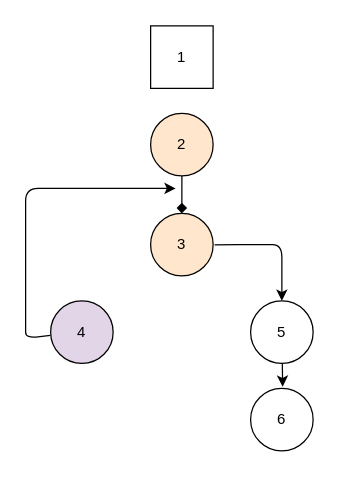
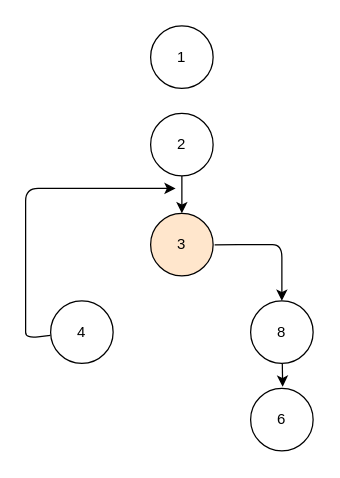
(182, 57) -> (182, 57)
(182, 144) -> (182, 144)
(182, 202) -> (182, 203)
(82, 332) -> (82, 332)
(282, 332) -> (282, 332)
